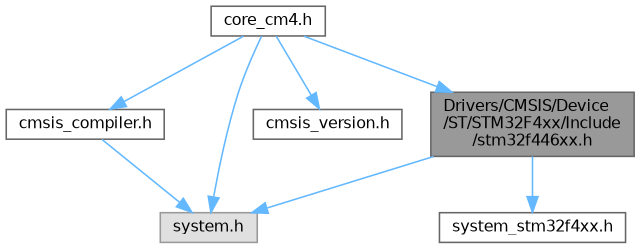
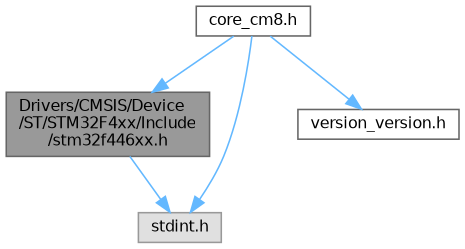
(268, 21) -> (253, 21)
(85, 124) -> none
(328, 124) -> (378, 124)
(209, 228) -> (180, 228)
(533, 228) -> none
